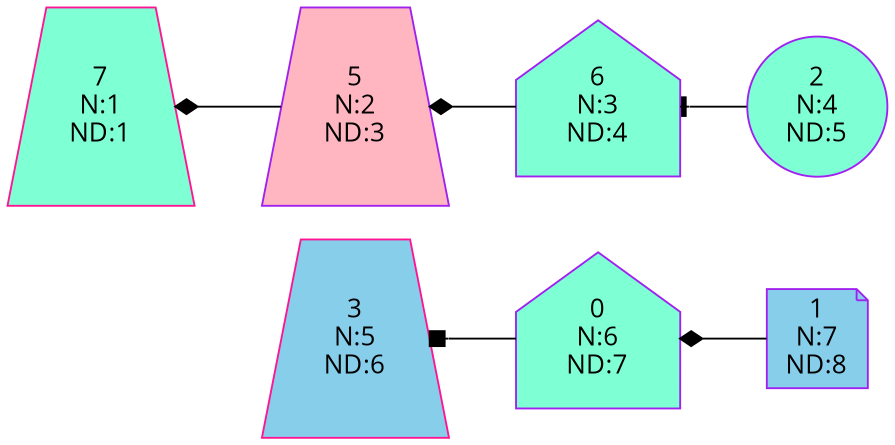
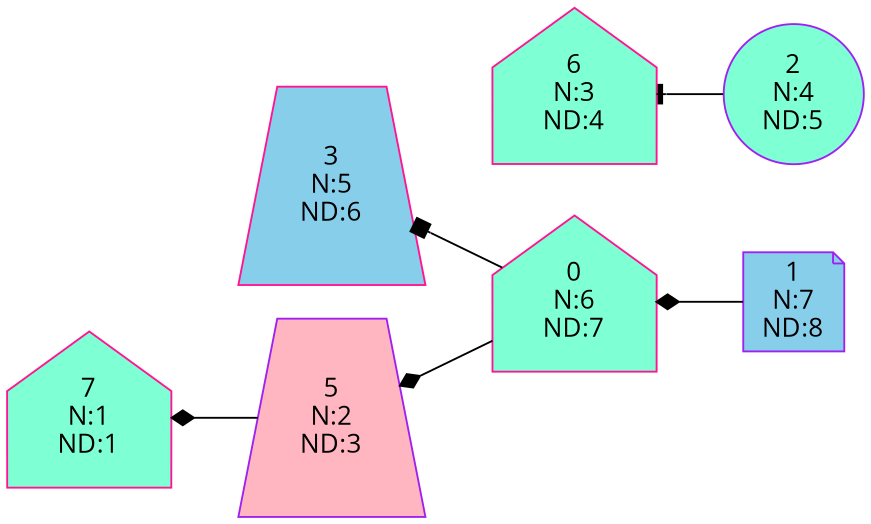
(101, 107) -> (89, 418)
(484, 107) -> (457, 358)
(598, 107) -> (575, 94)
(598, 339) -> (575, 302)
